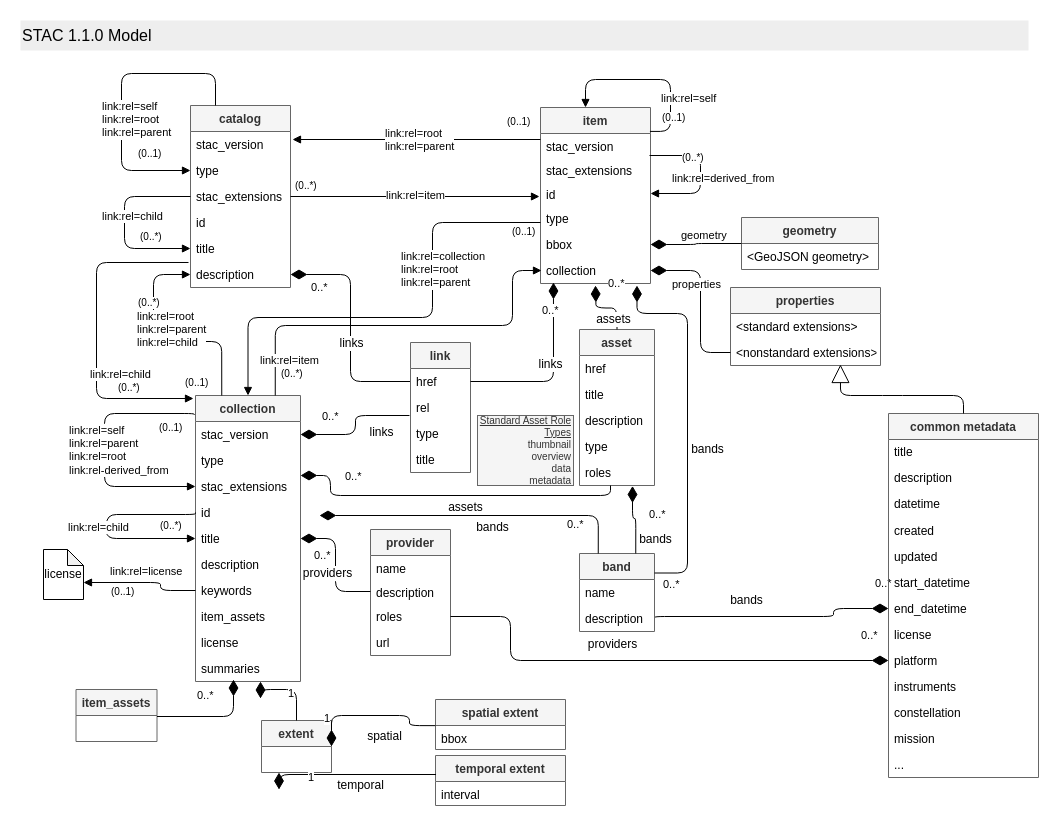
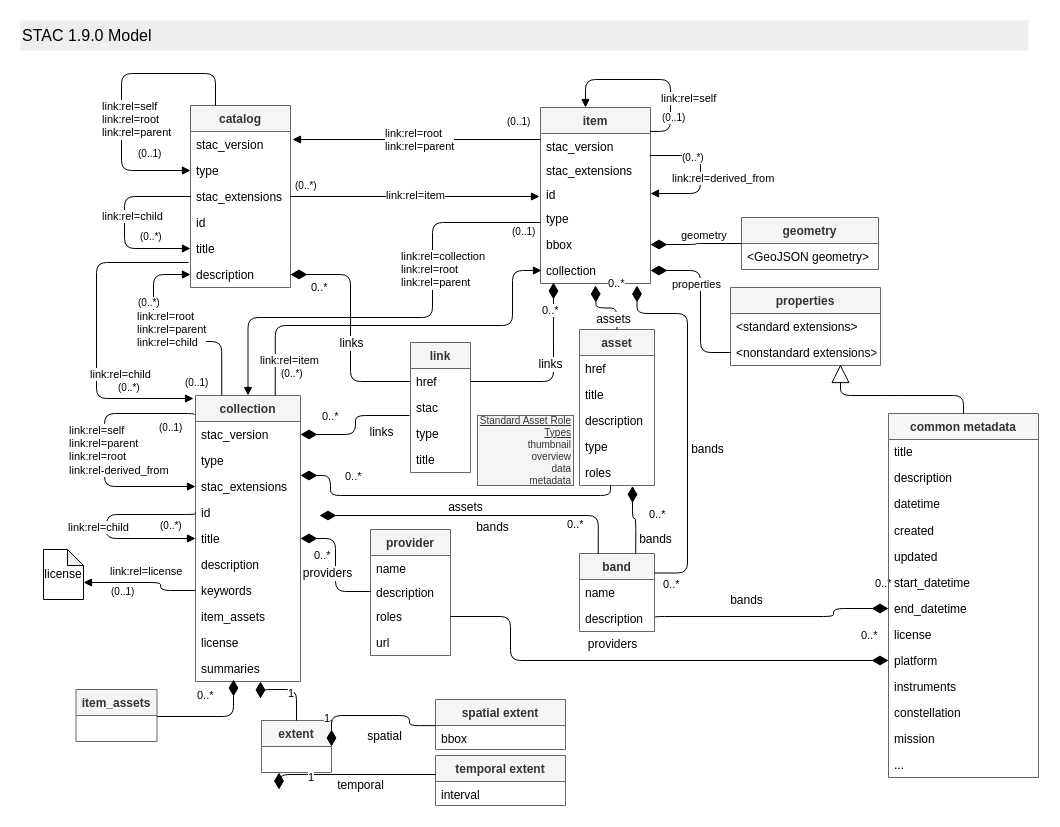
(84, 36) -> (84, 36)
(425, 408) -> (429, 408)
